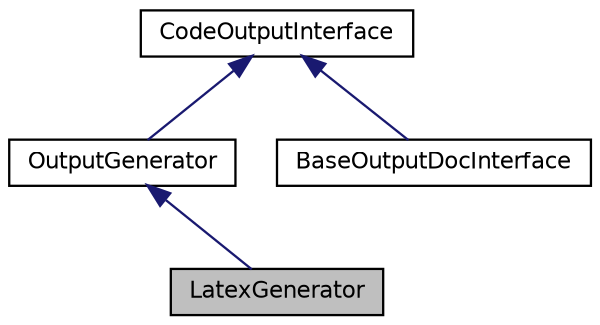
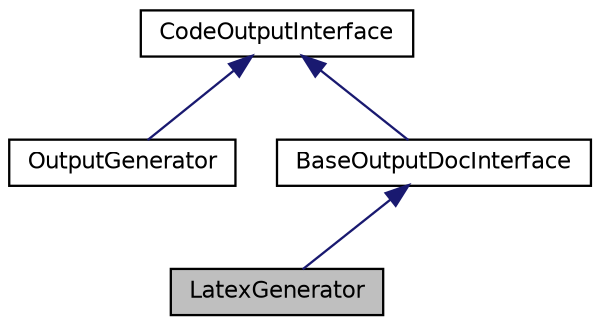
(209, 235) -> (347, 234)
